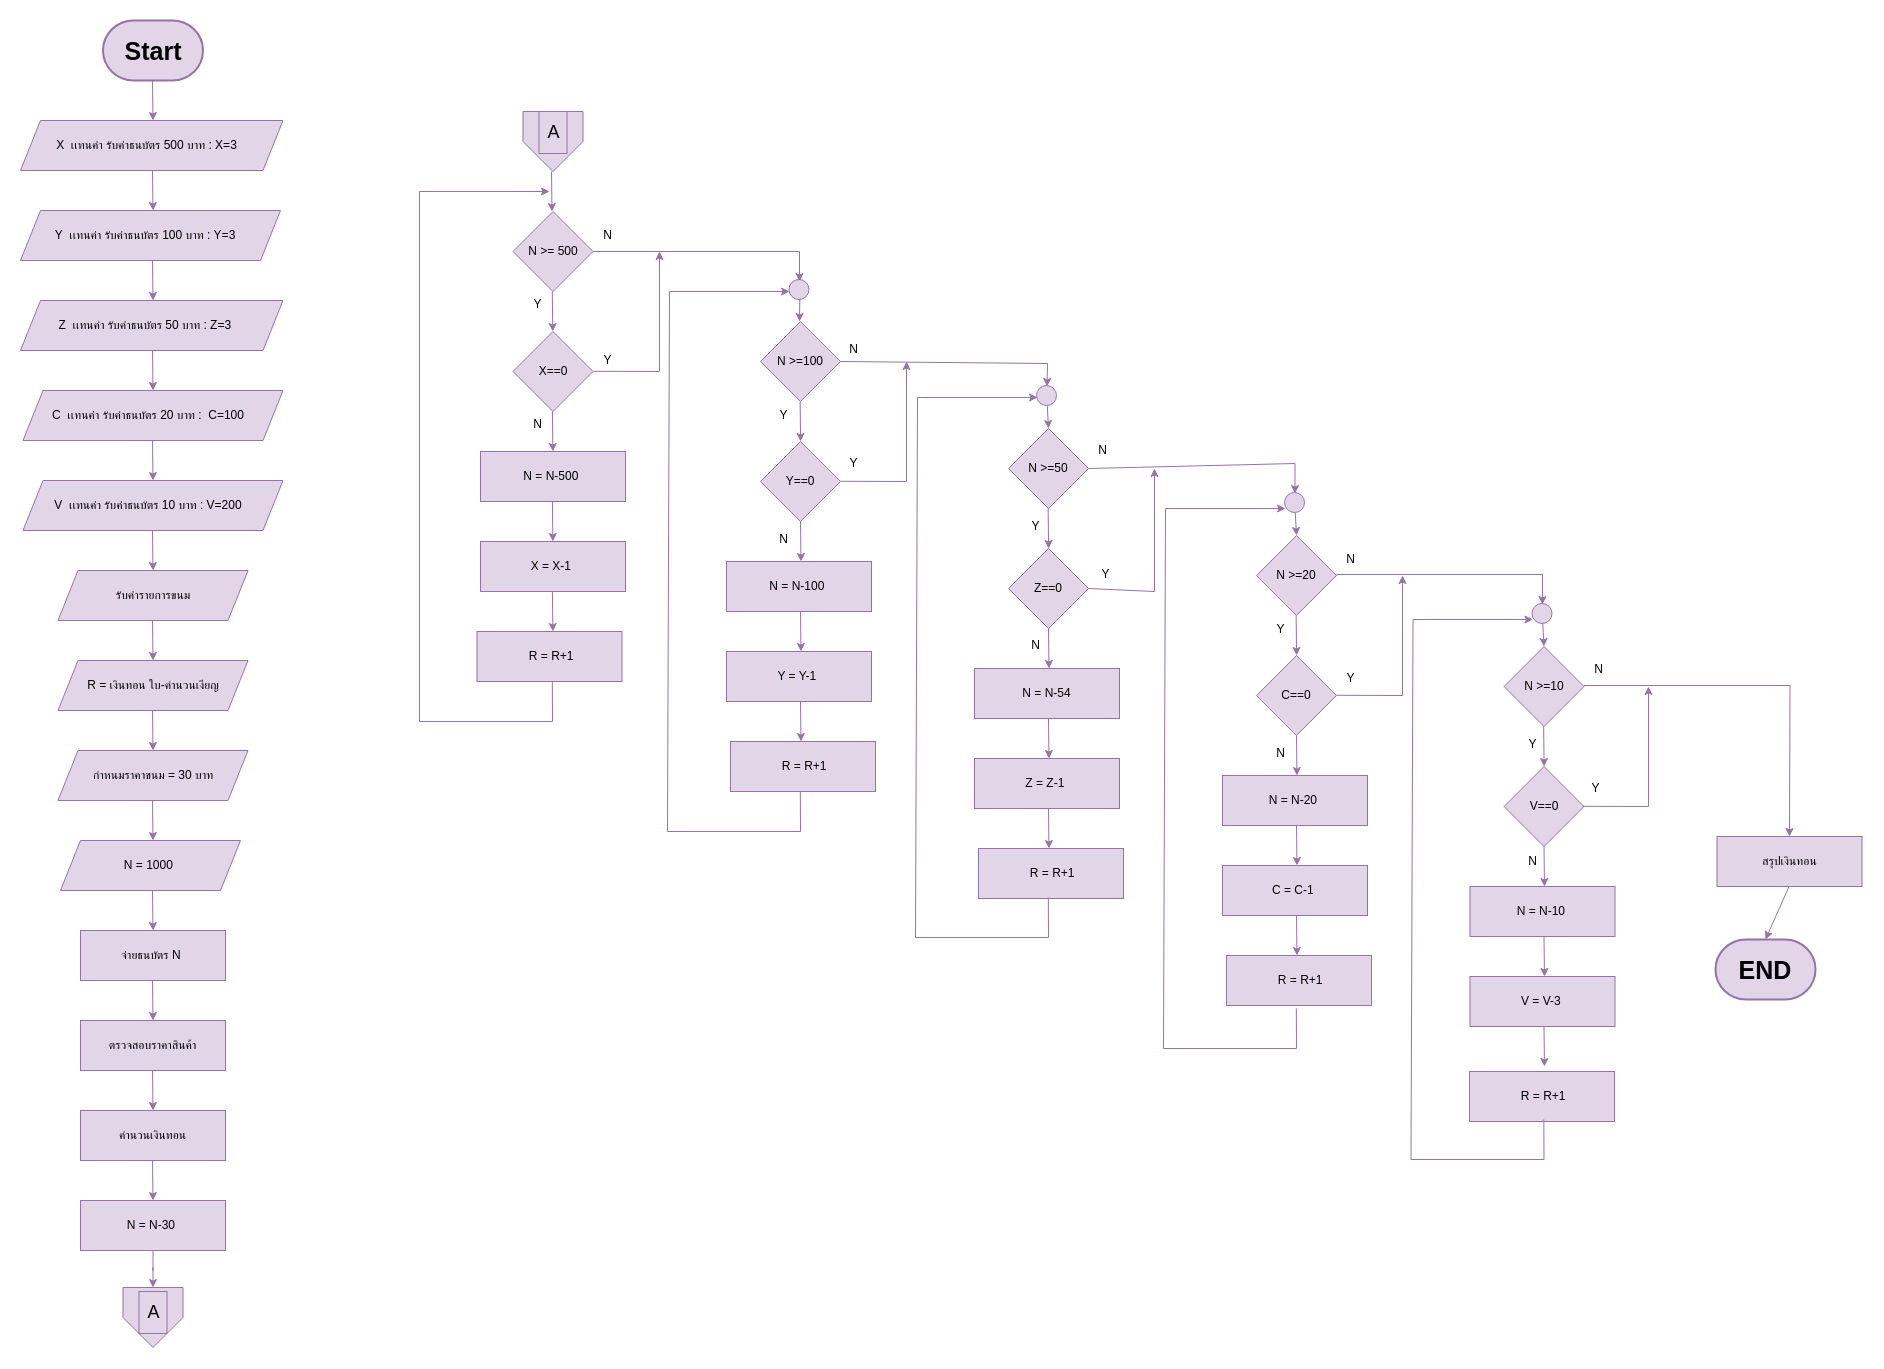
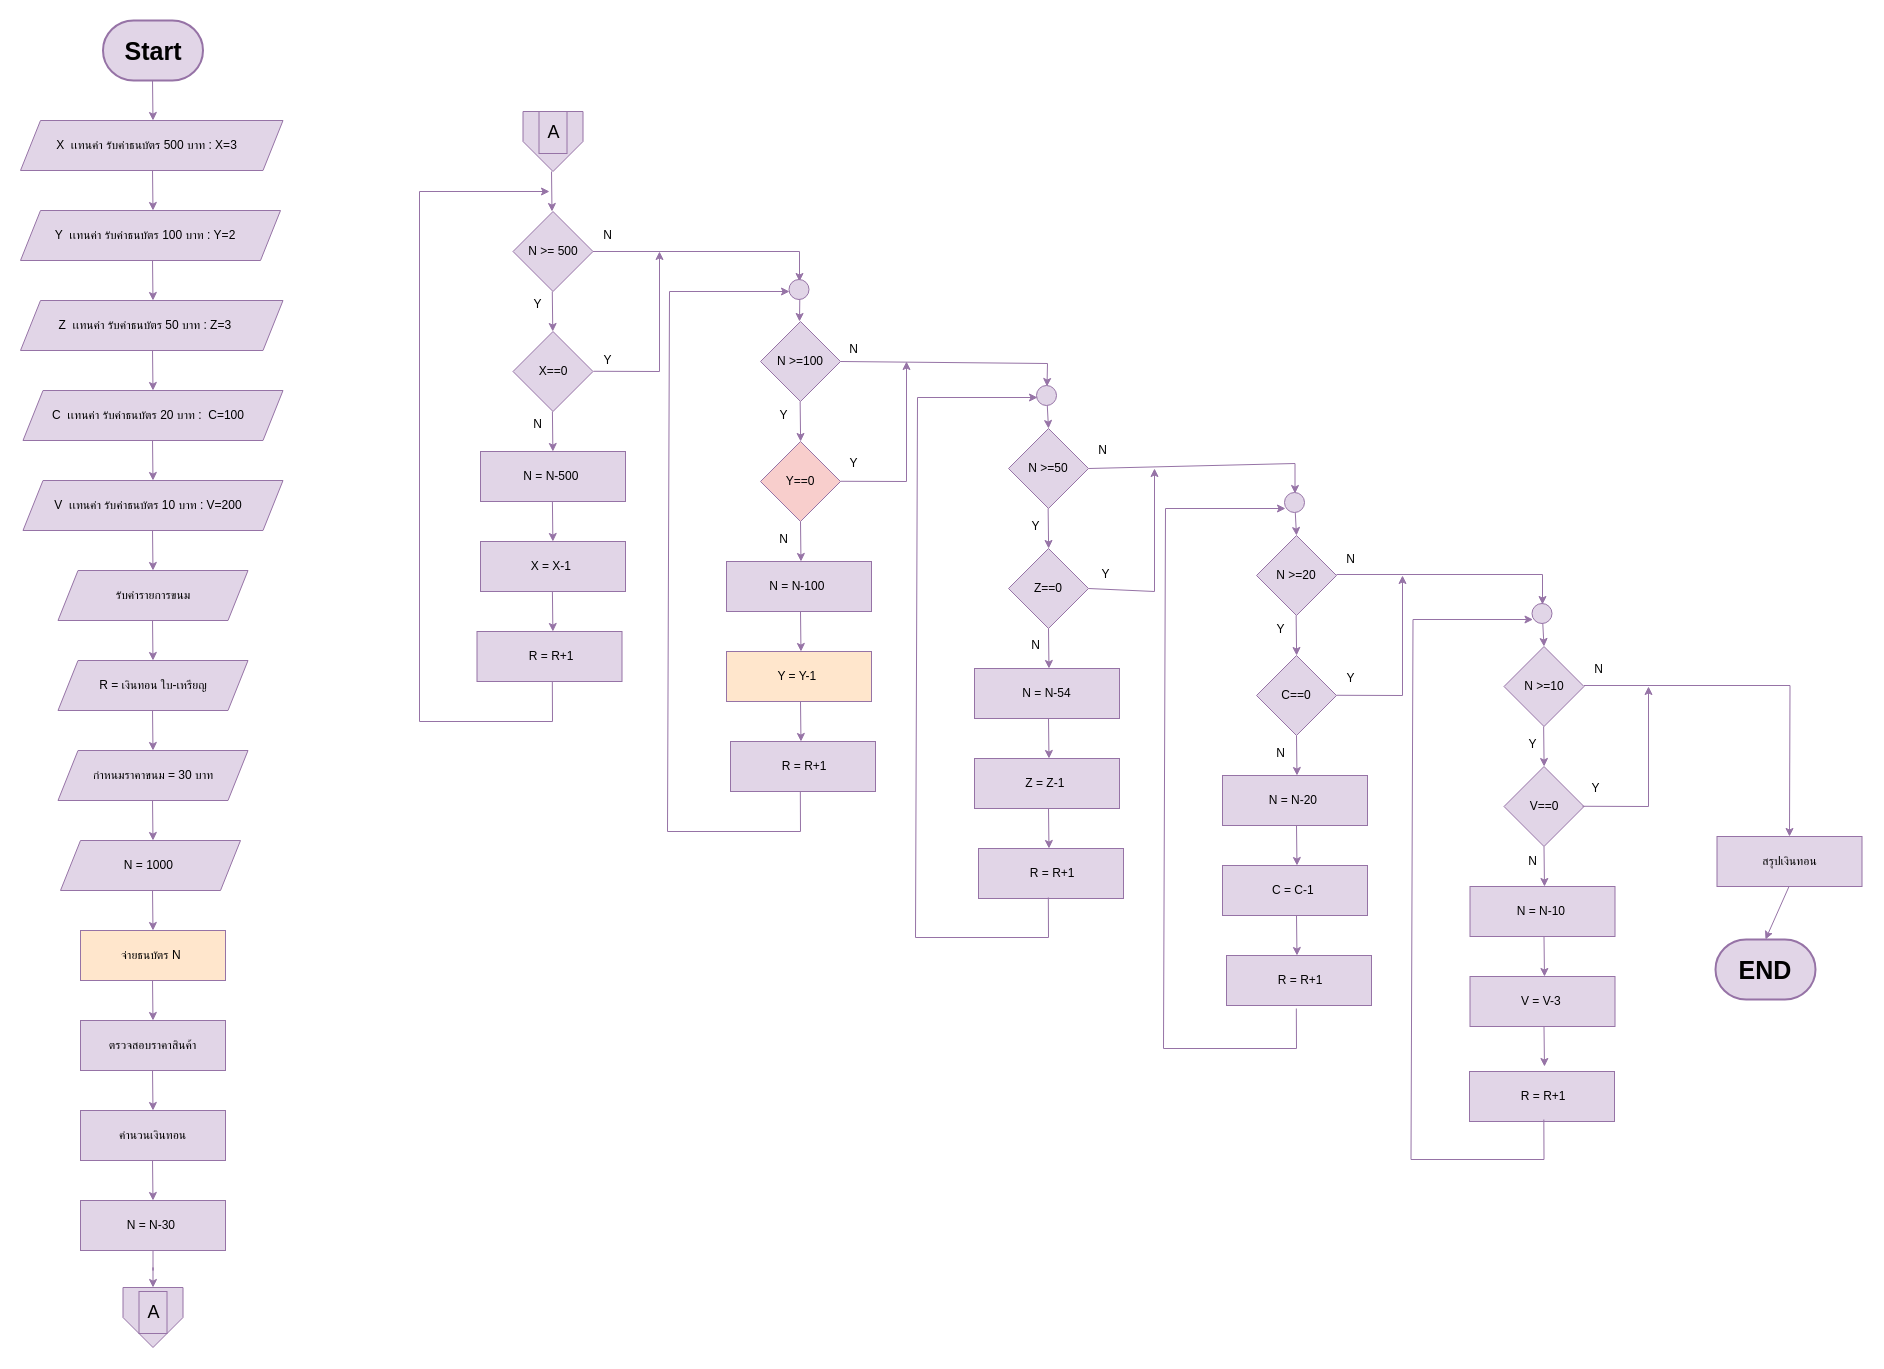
(151, 236) -> (151, 236)
(801, 482) -> (801, 482)
(799, 677) -> (799, 677)
(154, 686) -> (154, 686)
(153, 956) -> (153, 956)
